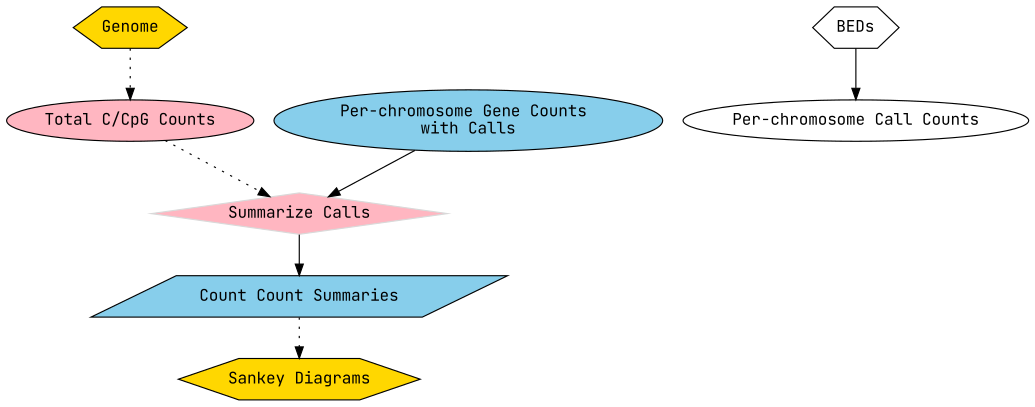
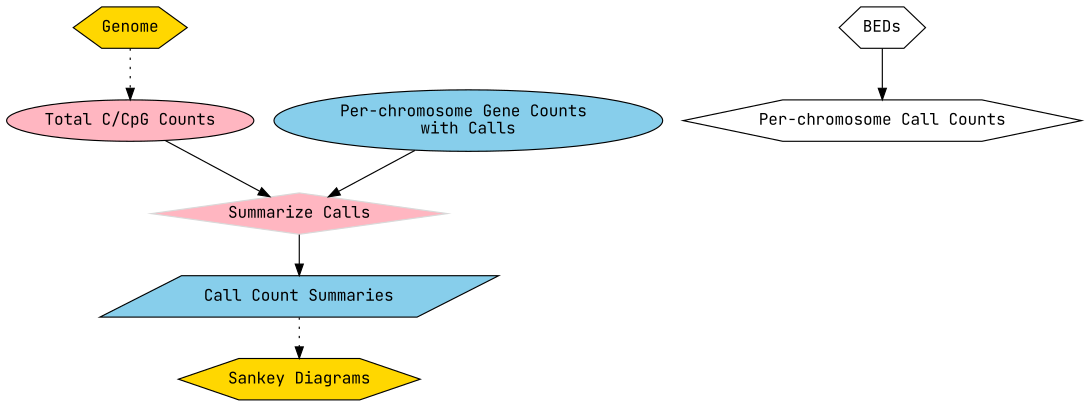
(856, 121) -> (882, 121)
(212, 166) -> (212, 166)
(299, 296) -> (299, 296)
